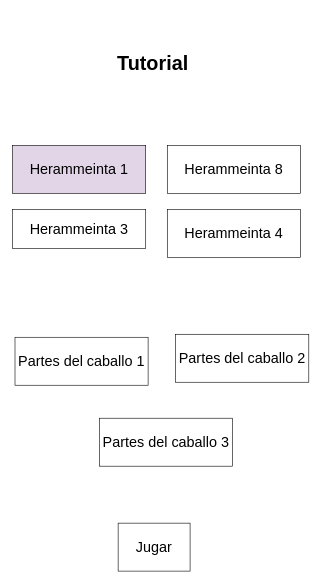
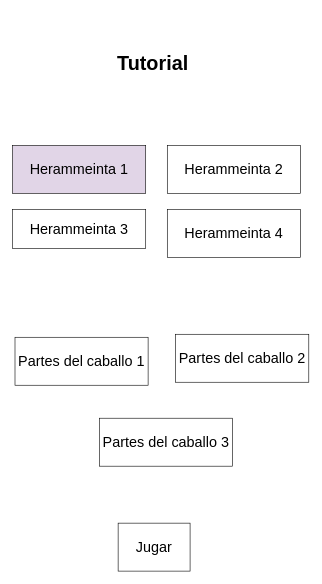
(234, 170) -> (234, 170)
